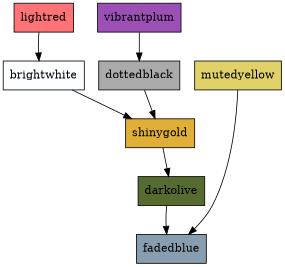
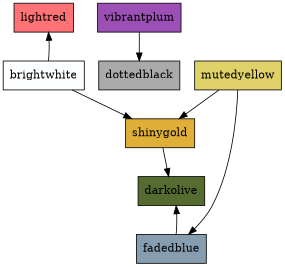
(38, 43) -> (49, 51)
(148, 101) -> (202, 102)
(166, 216) -> (177, 224)
